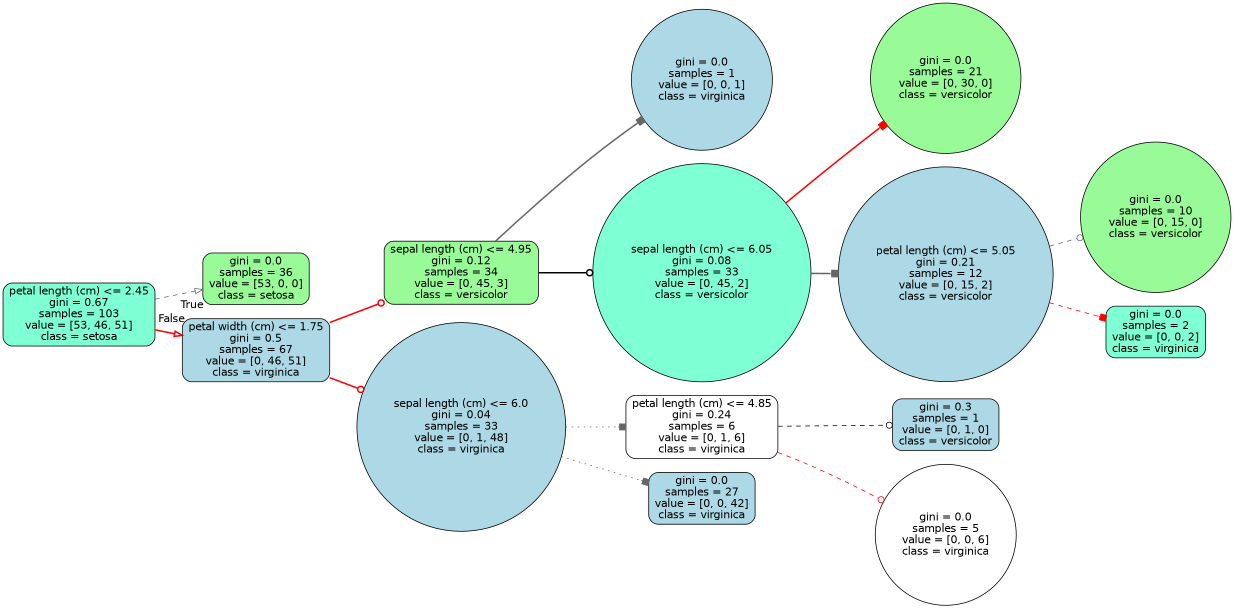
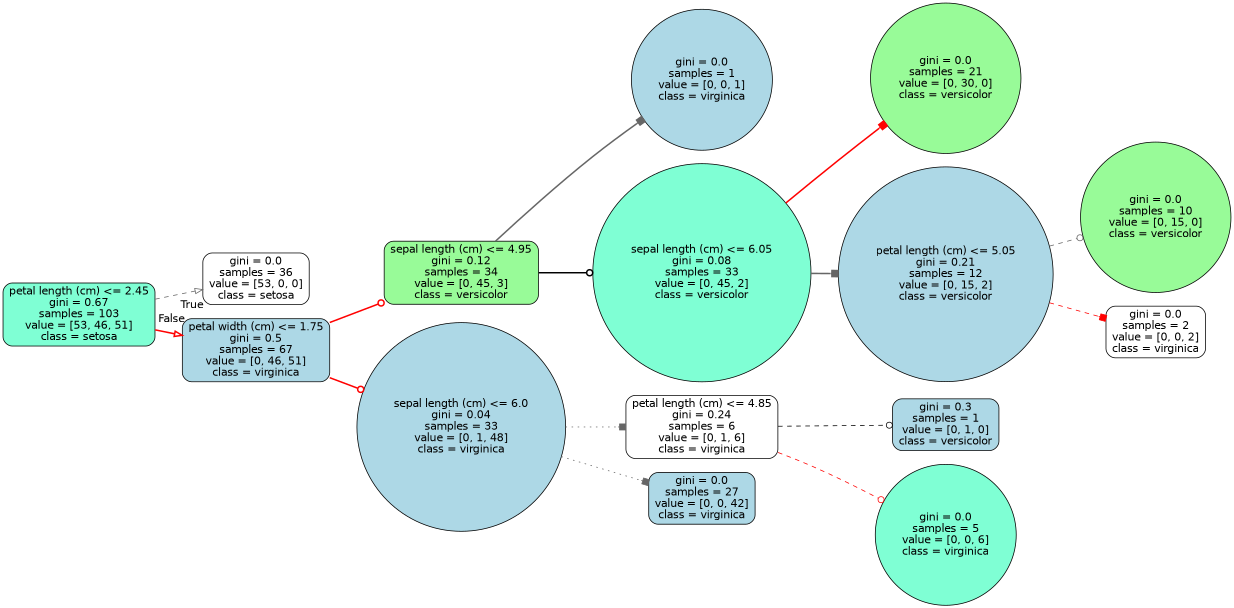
(256, 279) -> (256, 279)
(1156, 332) -> (1156, 332)
(946, 535) -> (946, 535)
